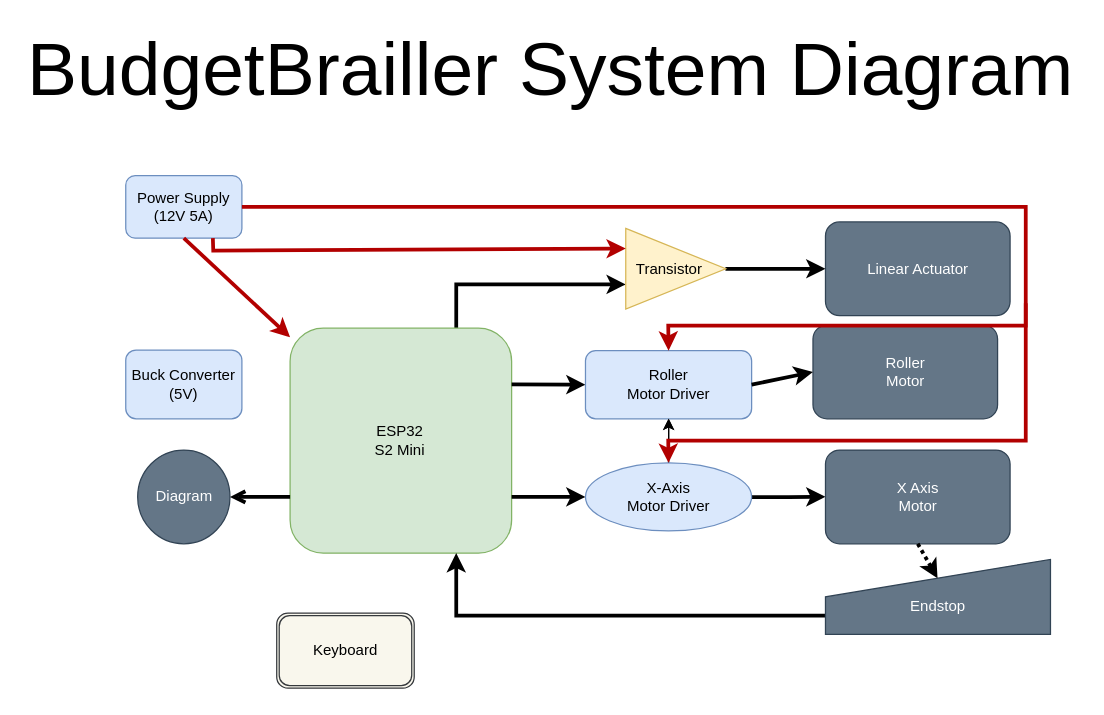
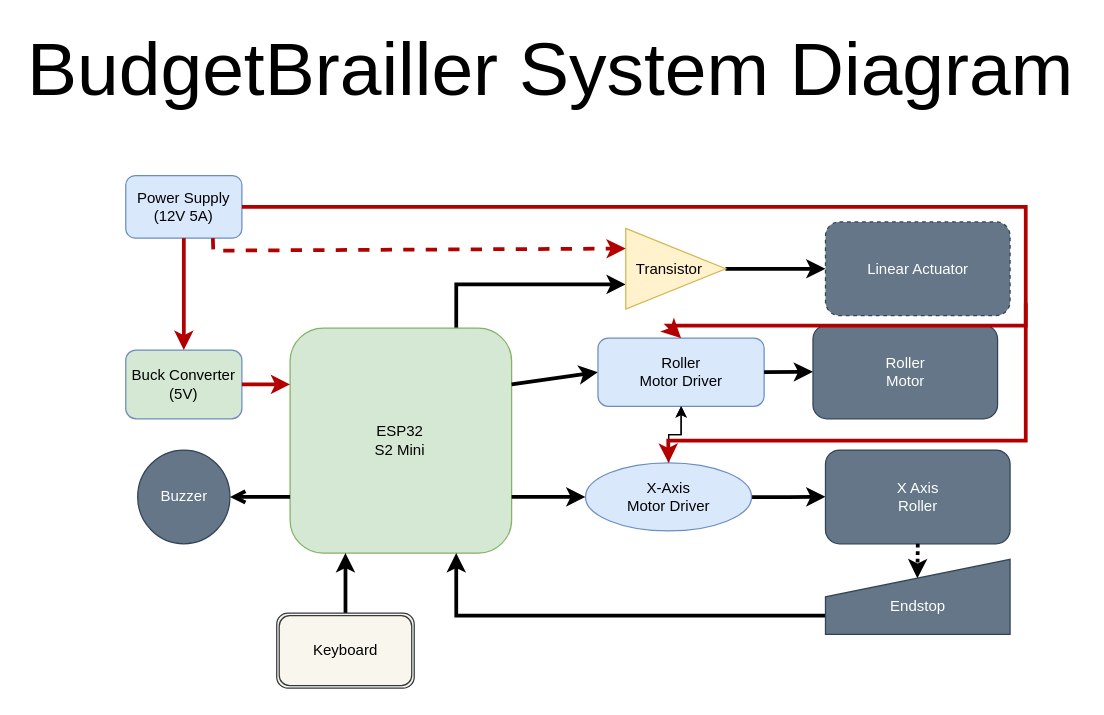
(382, 250) -> (382, 250)
(918, 269) -> (918, 269)
(232, 283) -> (184, 287)
(184, 384) -> (184, 384)
none -> (259, 384)
(668, 385) -> (681, 372)
(184, 497) -> (184, 497)
(918, 497) -> (918, 497)
none -> (345, 590)
(938, 597) -> (918, 597)
